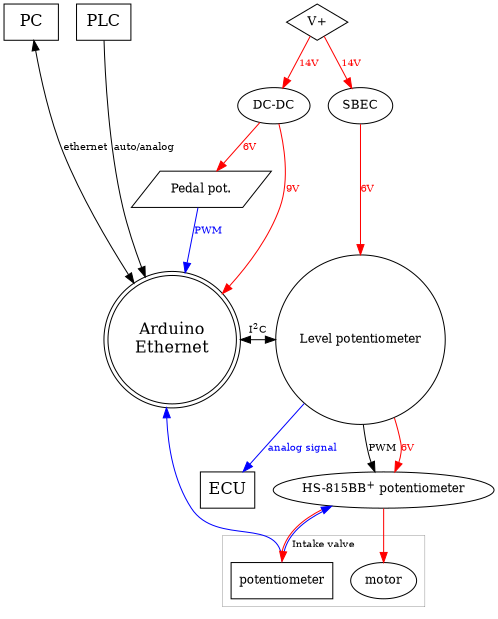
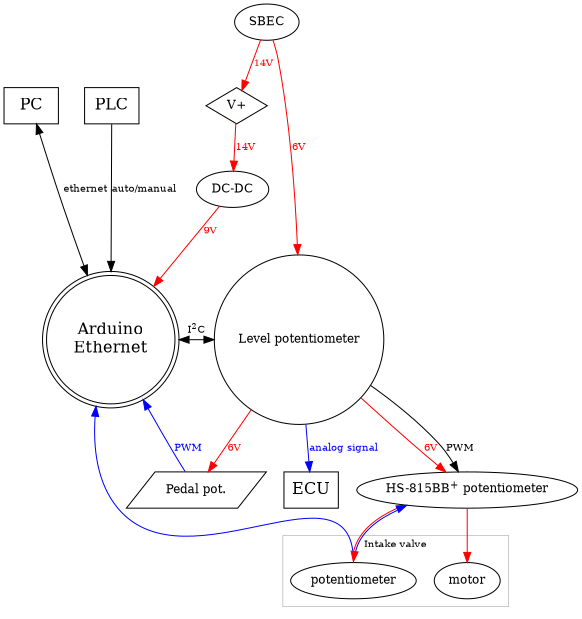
(335, 58) -> (253, 60)
(242, 143) -> (233, 437)
(144, 148) -> (144, 189)
(282, 581) -> (353, 581)
